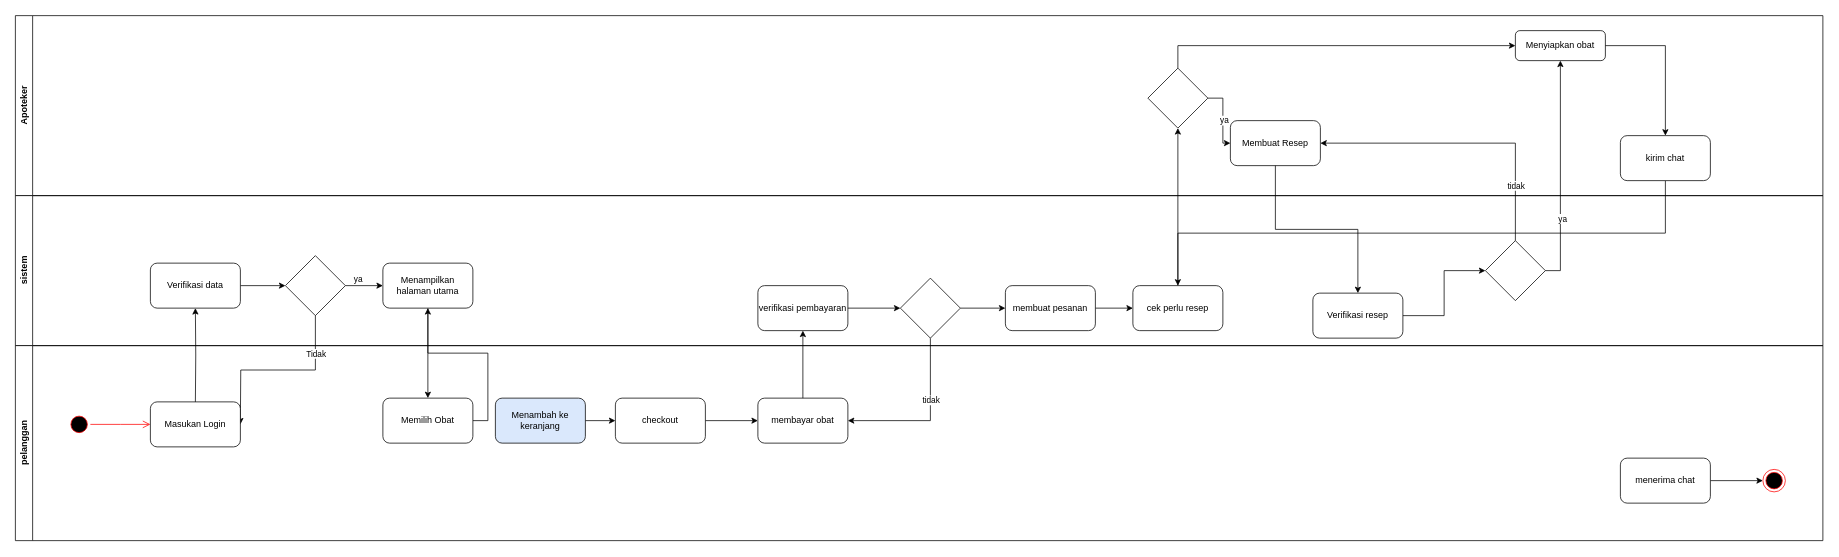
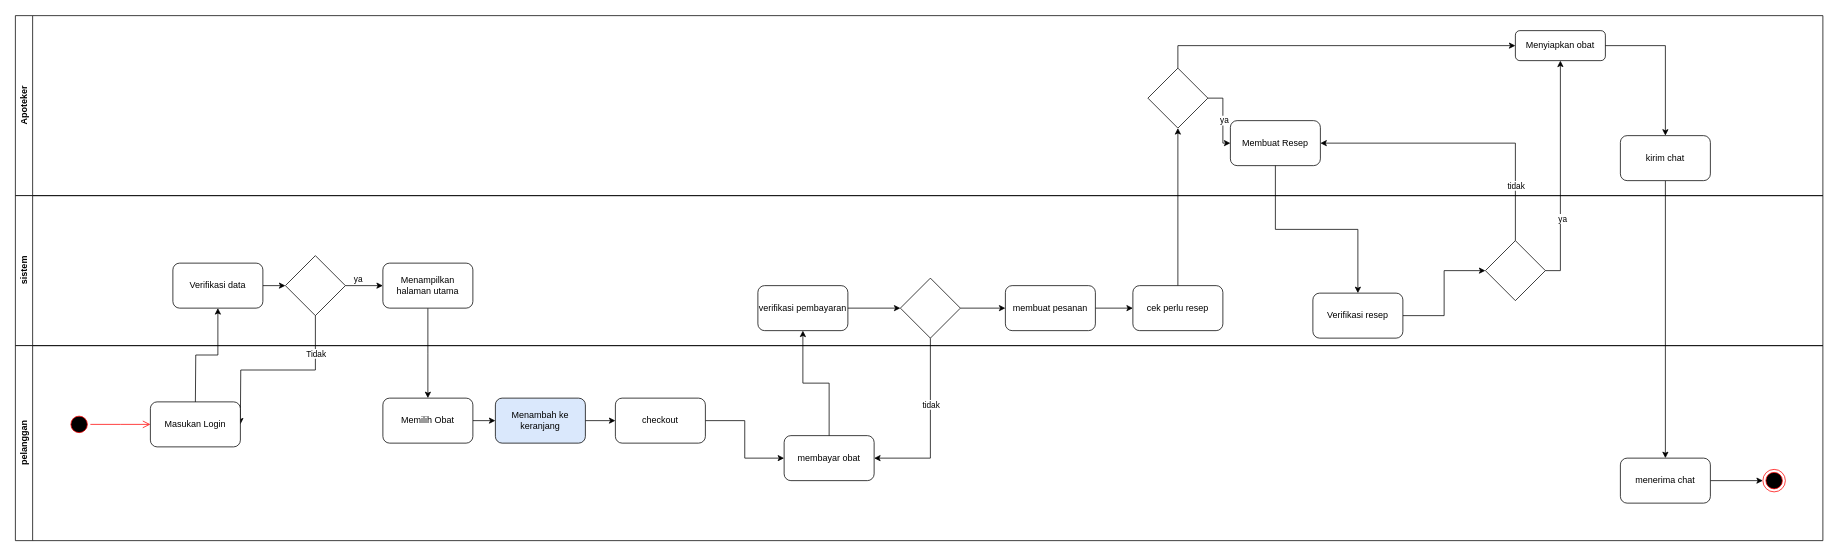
(1423, 233) -> (1665, 342)
(195, 285) -> (218, 285)
(488, 419) -> (489, 420)
(803, 420) -> (829, 458)
